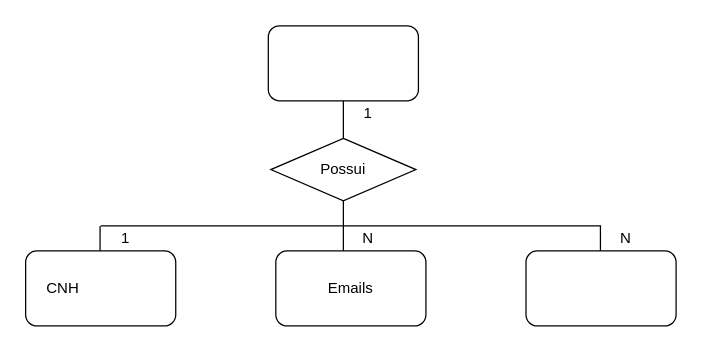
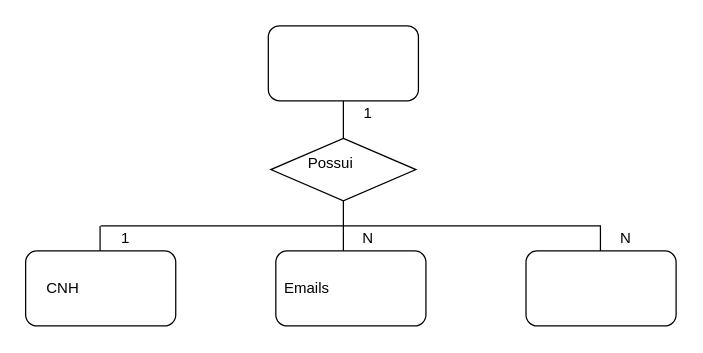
(343, 169) -> (331, 163)
(351, 288) -> (307, 288)
